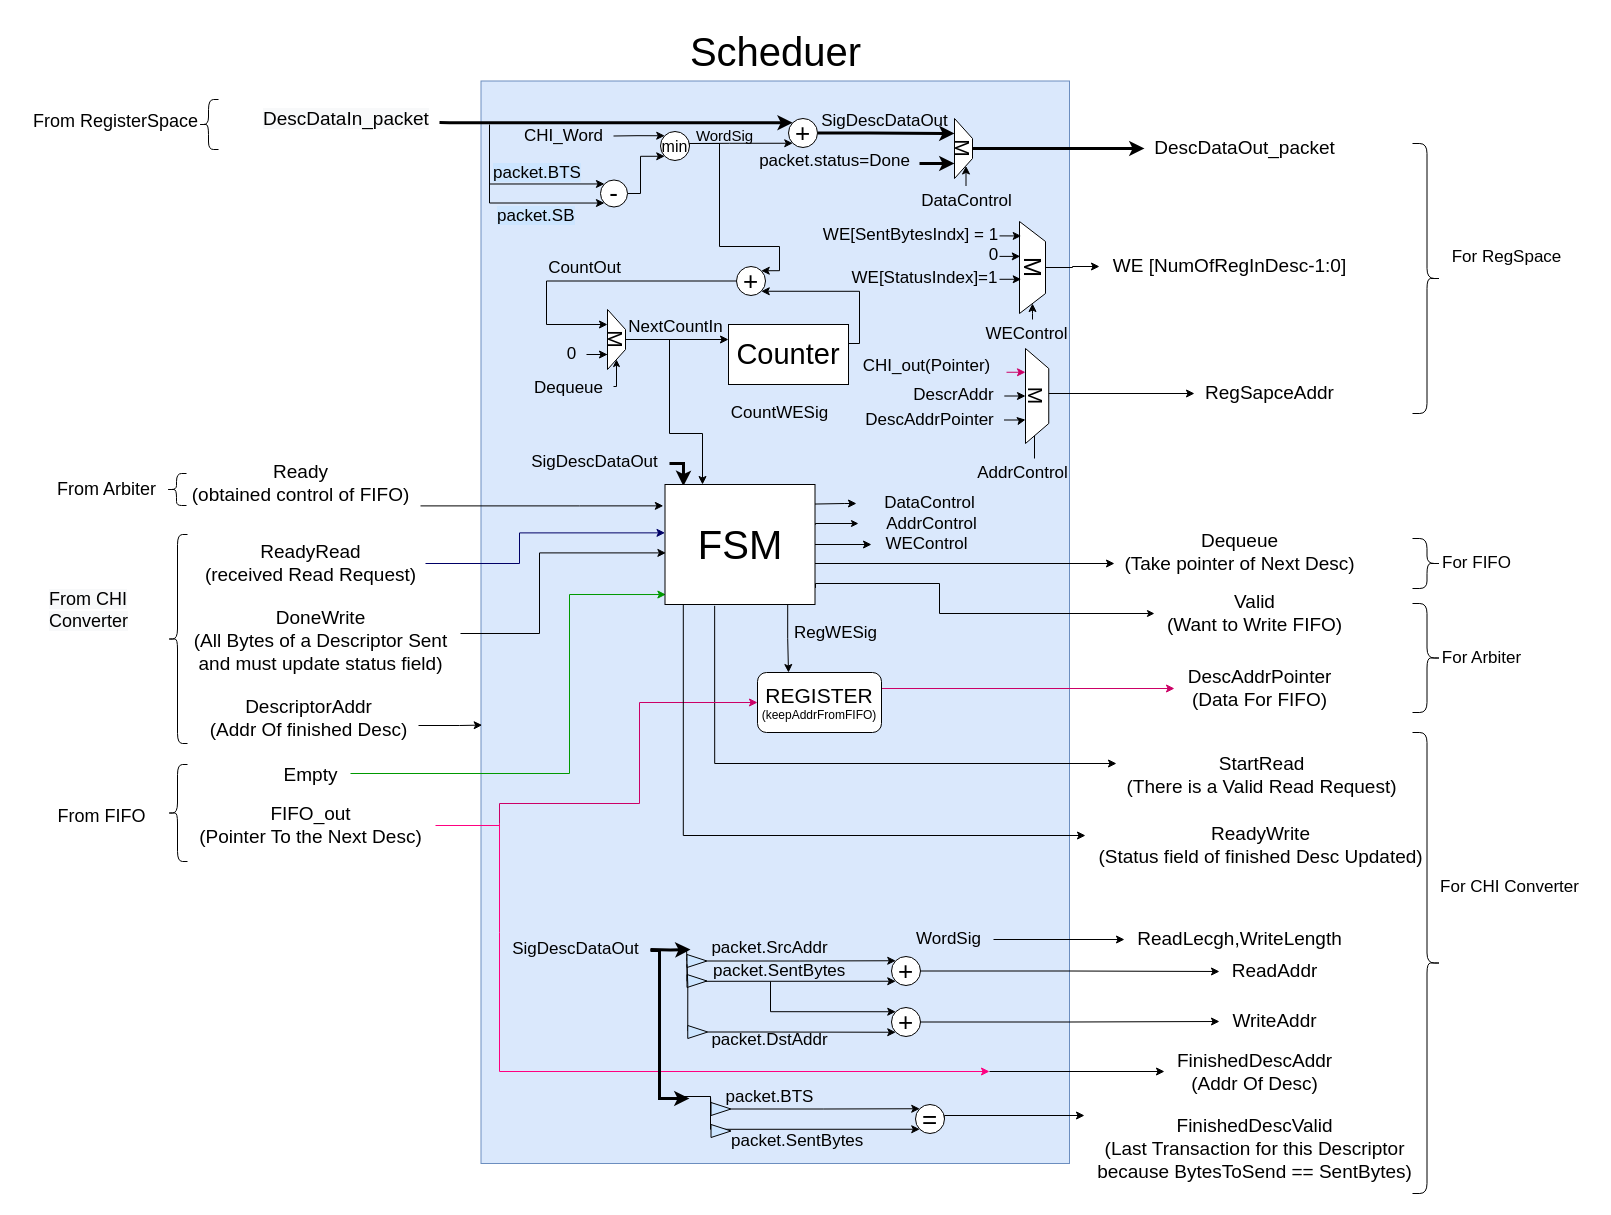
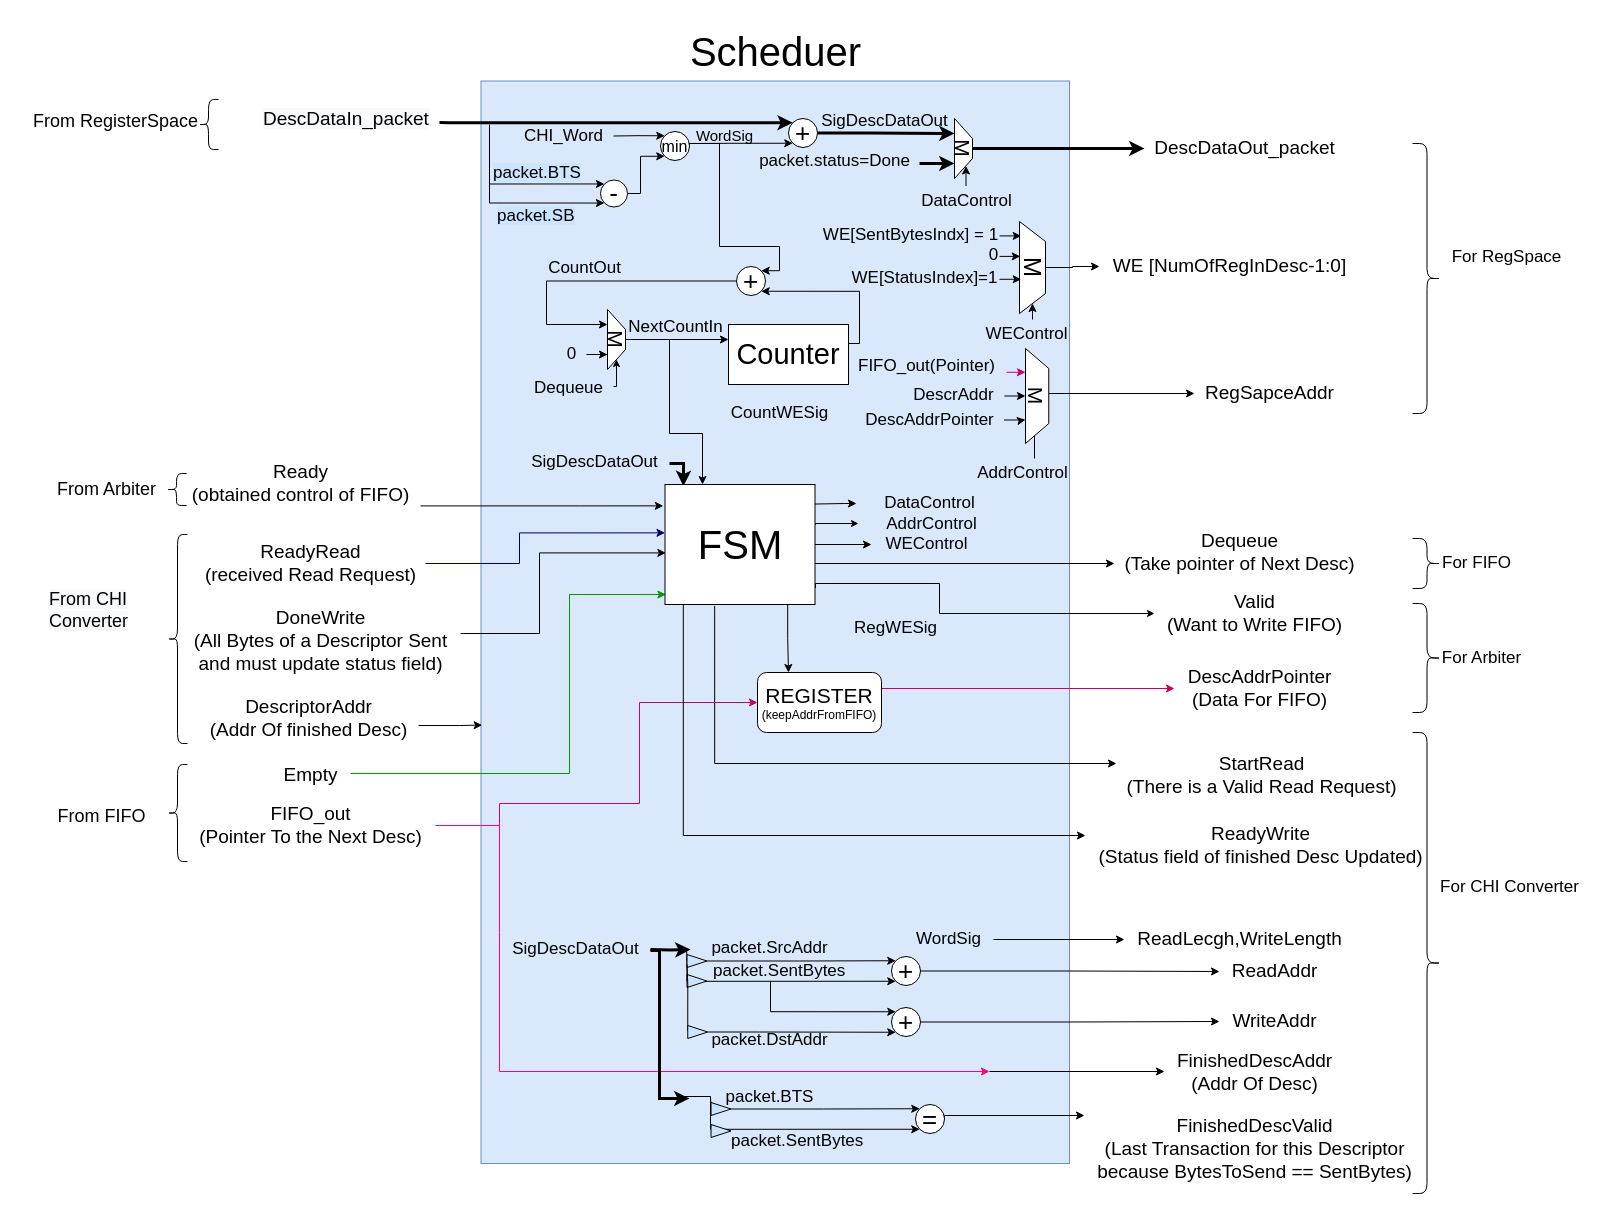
(927, 367) -> (927, 367)
(836, 634) -> (896, 629)
